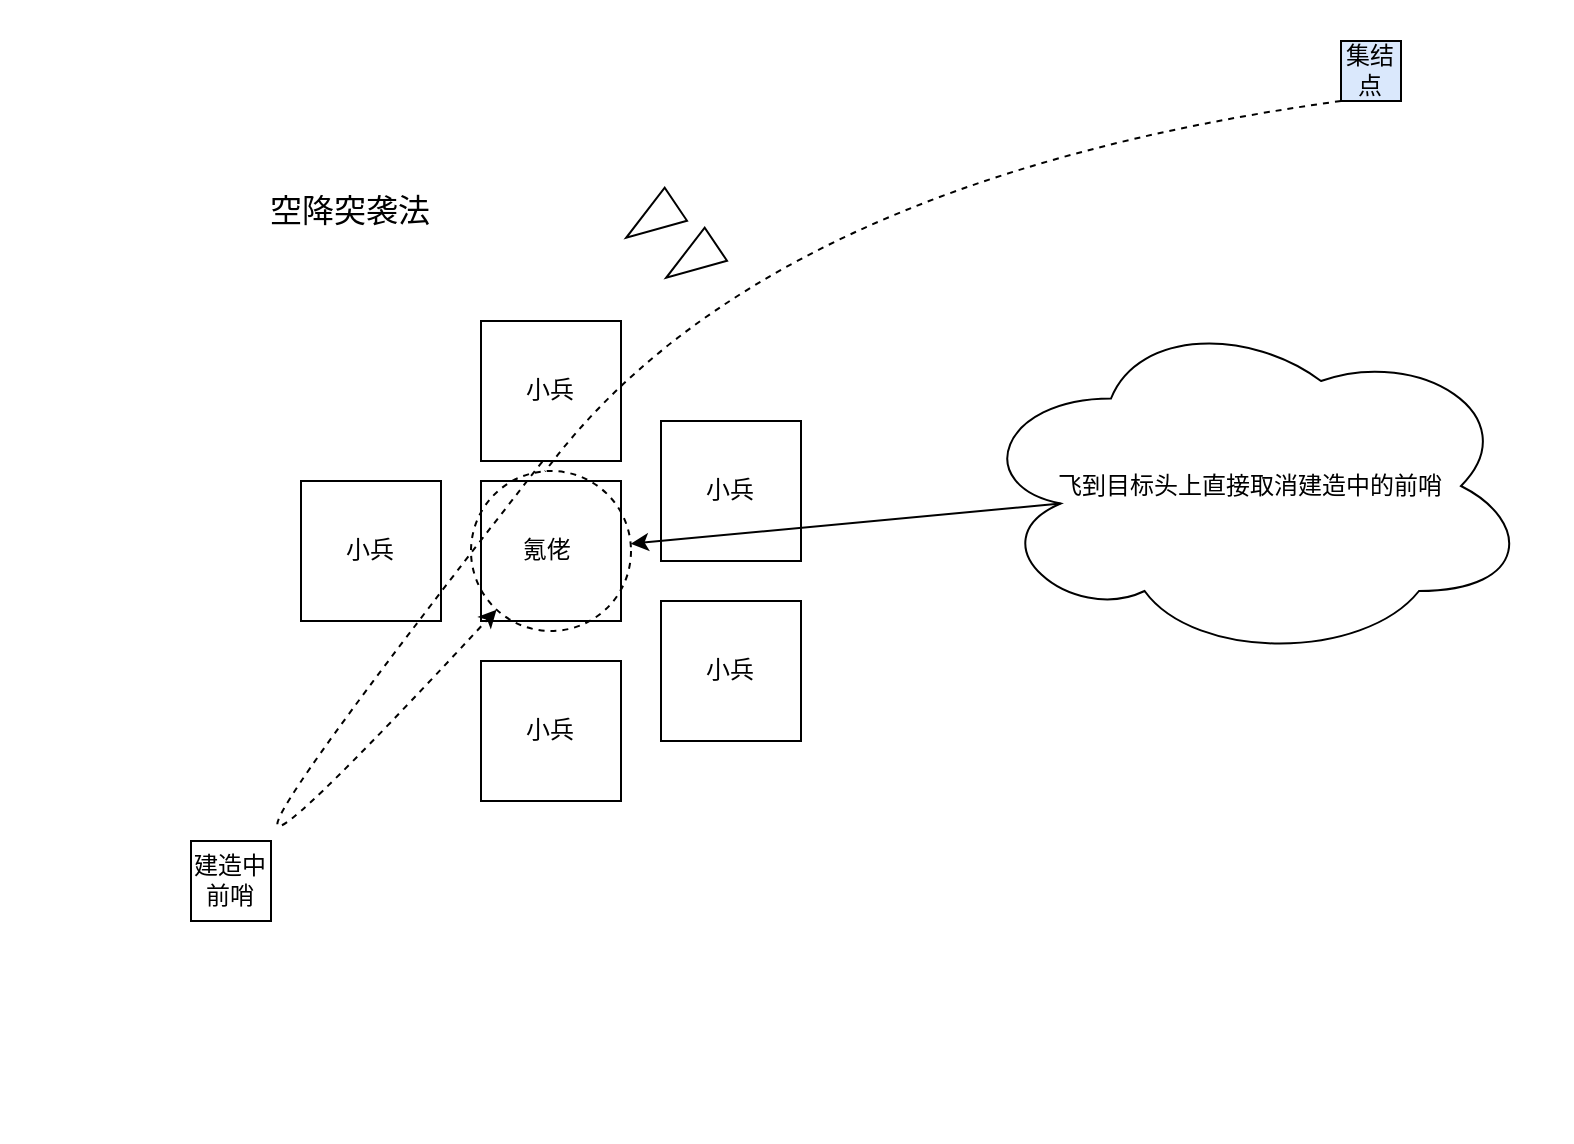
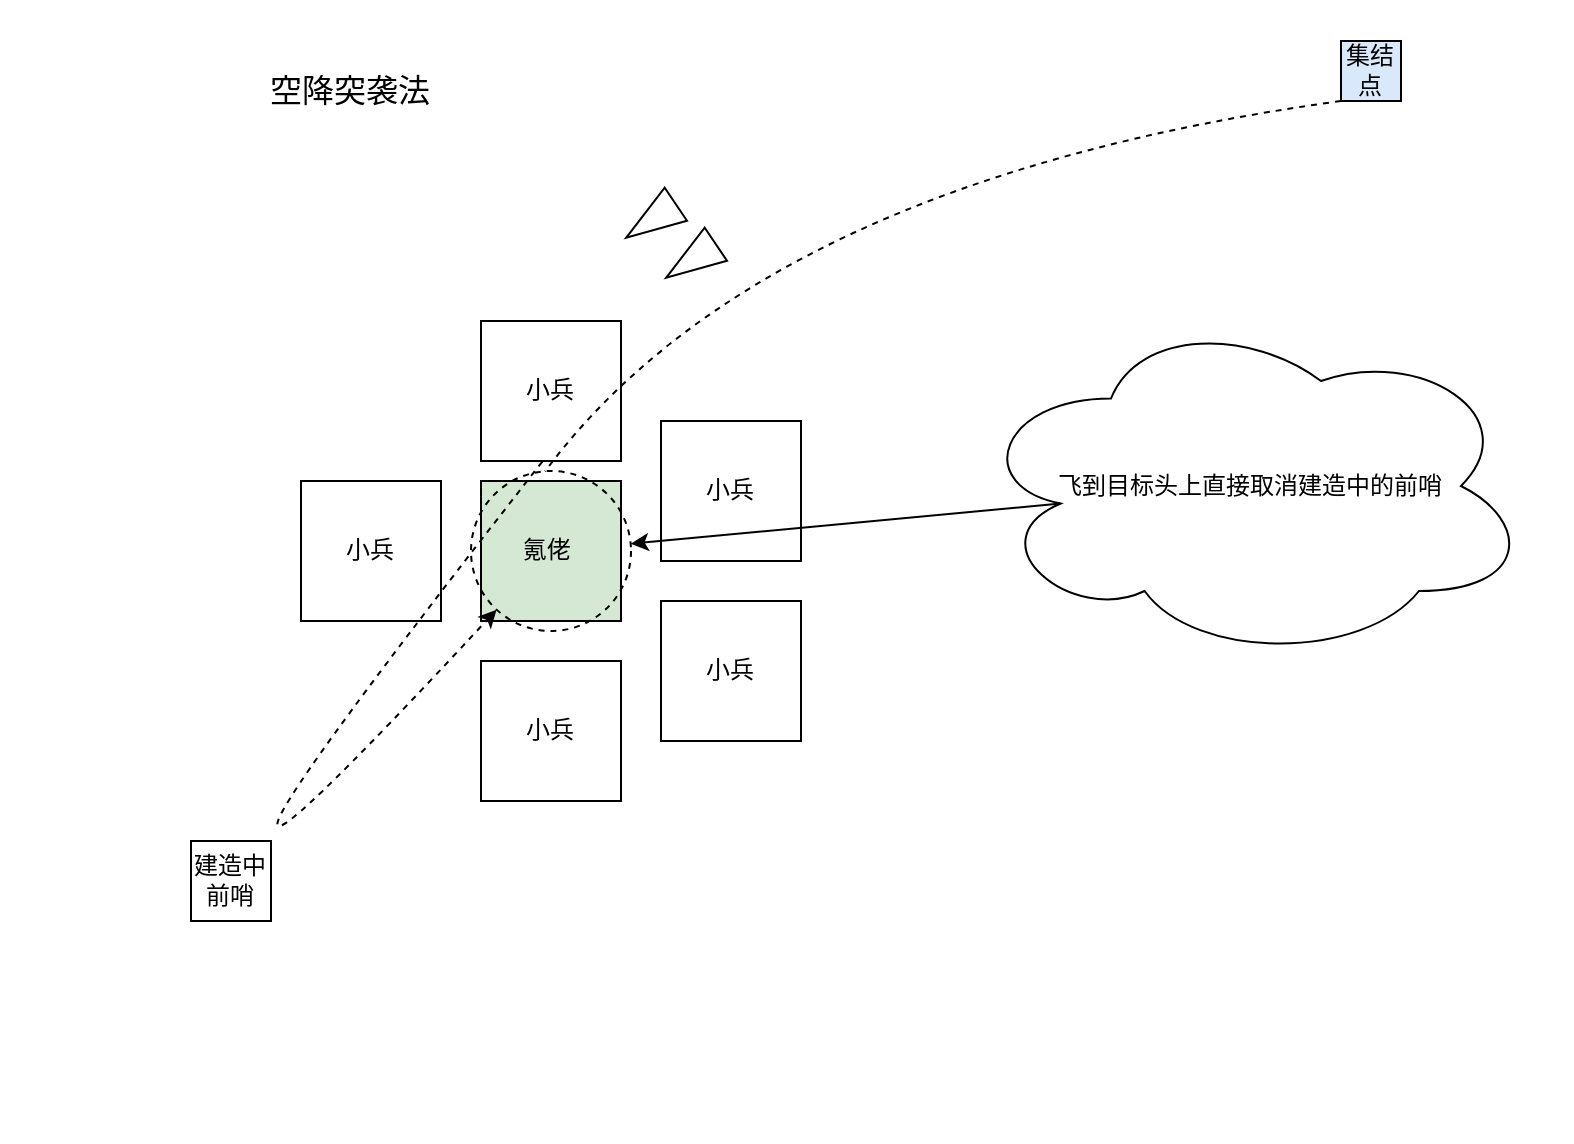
(351, 211) -> (351, 91)
(551, 551) -> (551, 551)
